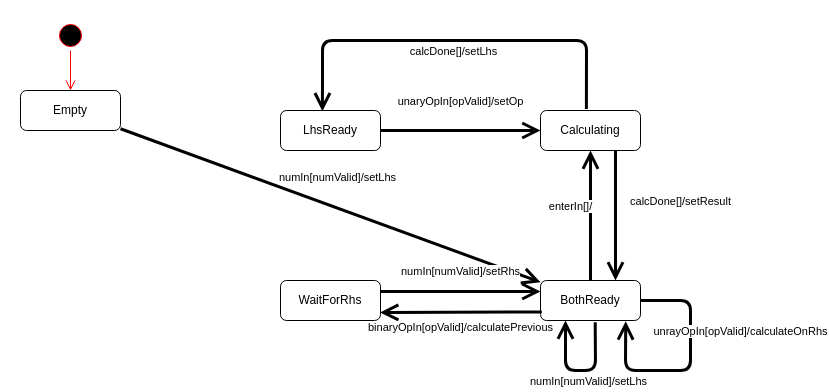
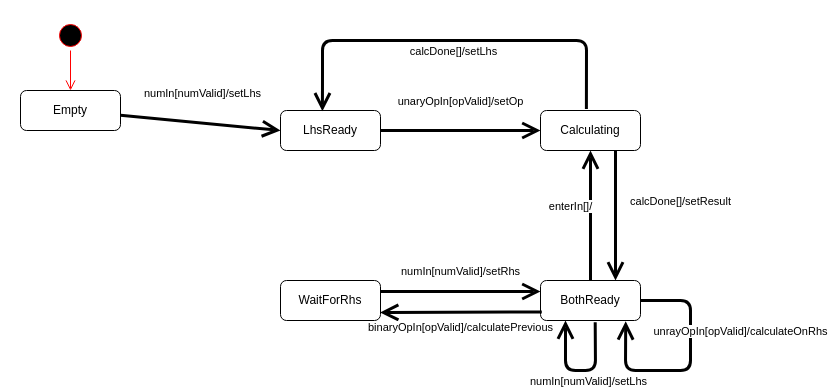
(309, 197) -> (197, 123)
